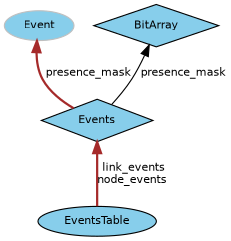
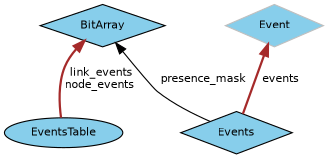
(39, 26) -> (274, 26)
(87, 73) -> (279, 79)
(97, 180) -> (61, 81)
